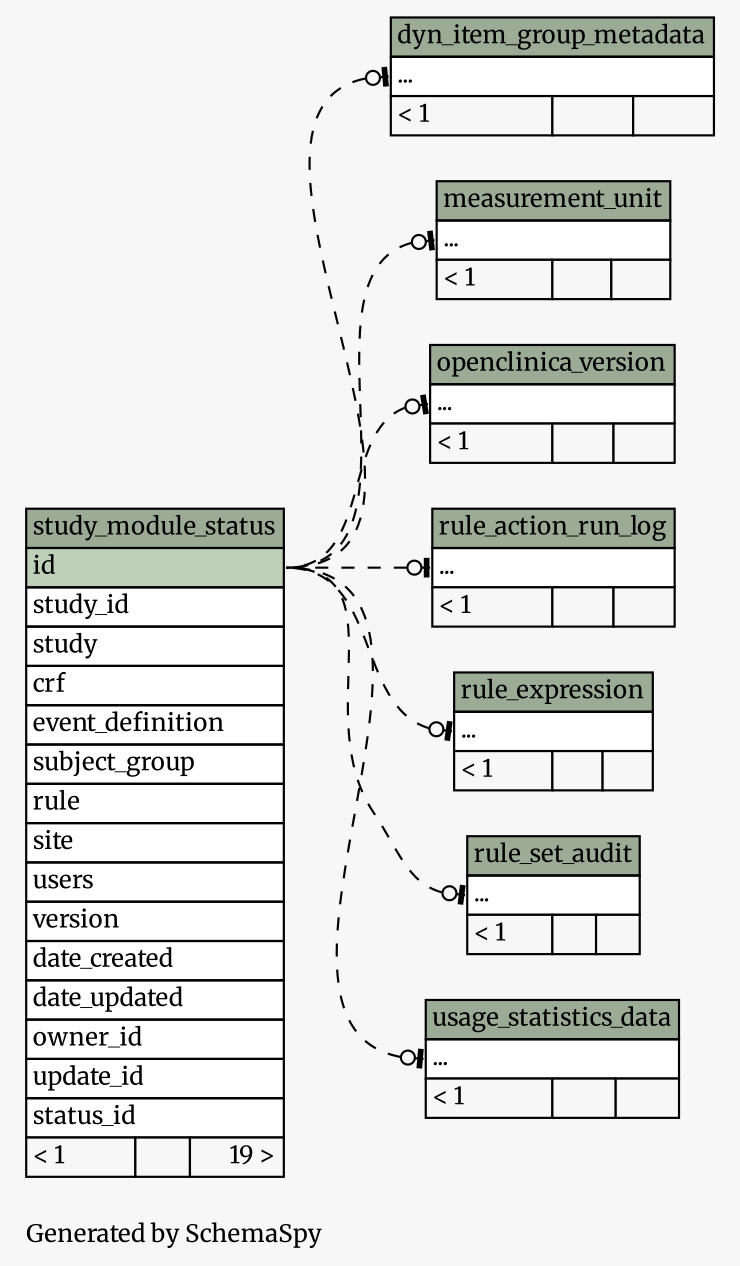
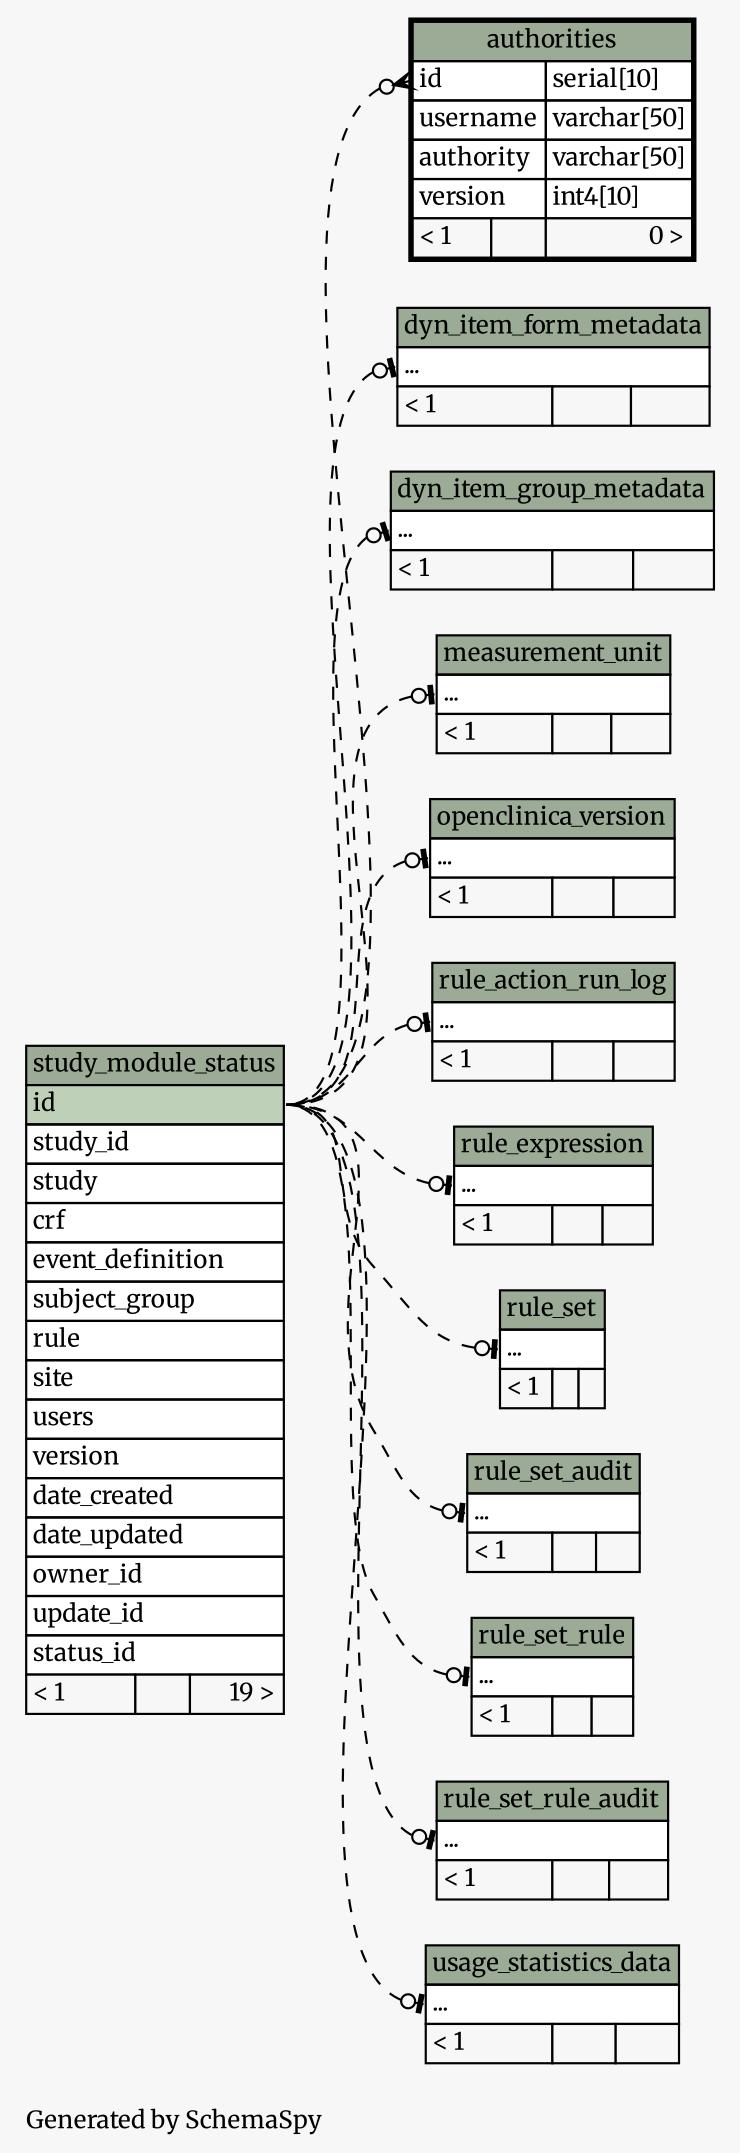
none -> (552, 140)
none -> (552, 367)
none -> (552, 1349)
none -> (552, 1677)
none -> (552, 1841)
